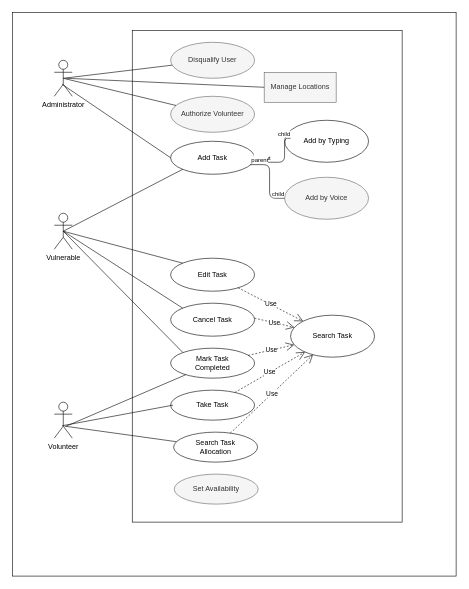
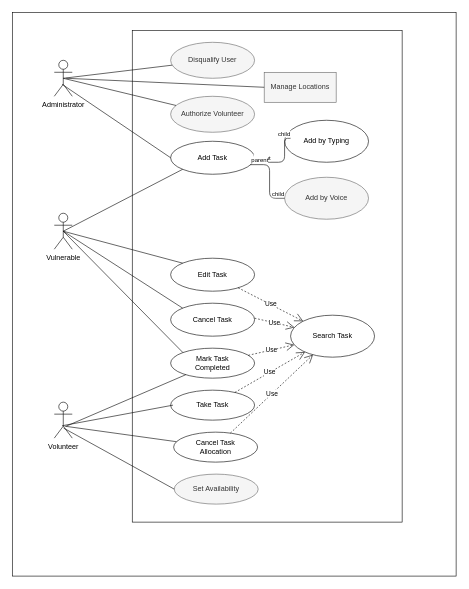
(216, 447) -> (216, 447)
none -> (122, 460)
